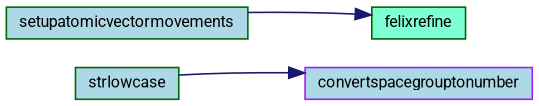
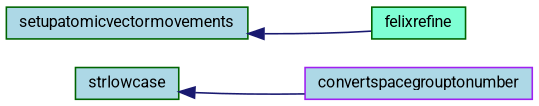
(302, 13) -> (318, 33)
(234, 73) -> (250, 94)
